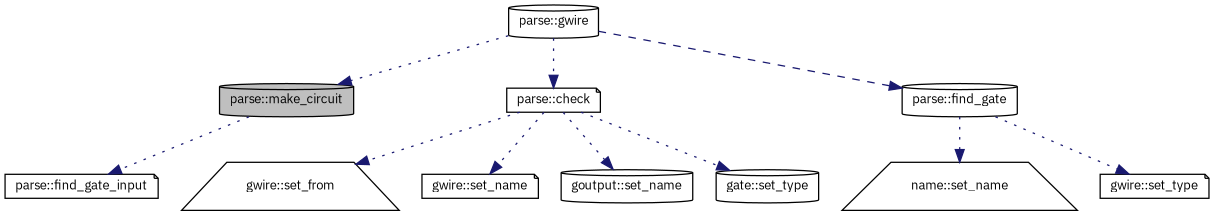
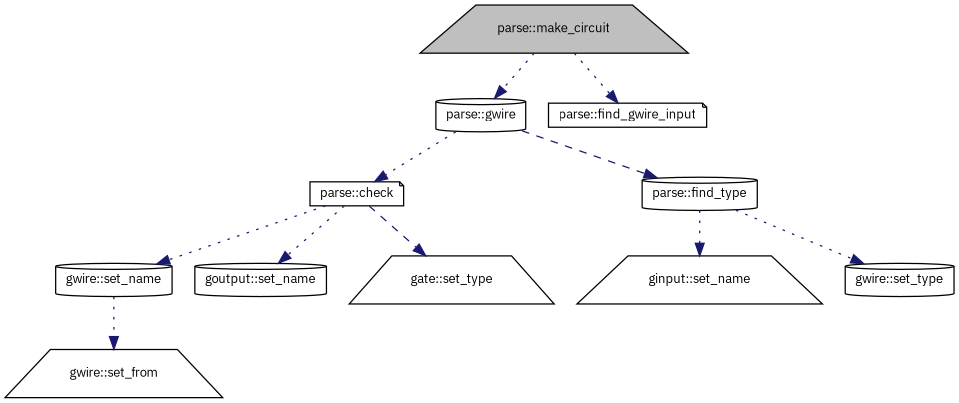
(430, 58) -> (519, 71)
(287, 100) -> (554, 29)
(960, 100) -> (700, 194)
(444, 136) -> (114, 317)
(649, 139) -> (393, 227)
(82, 186) -> (628, 115)
(480, 186) -> (114, 280)
(767, 186) -> (452, 280)
(960, 186) -> (700, 280)
(1155, 186) -> (900, 280)
